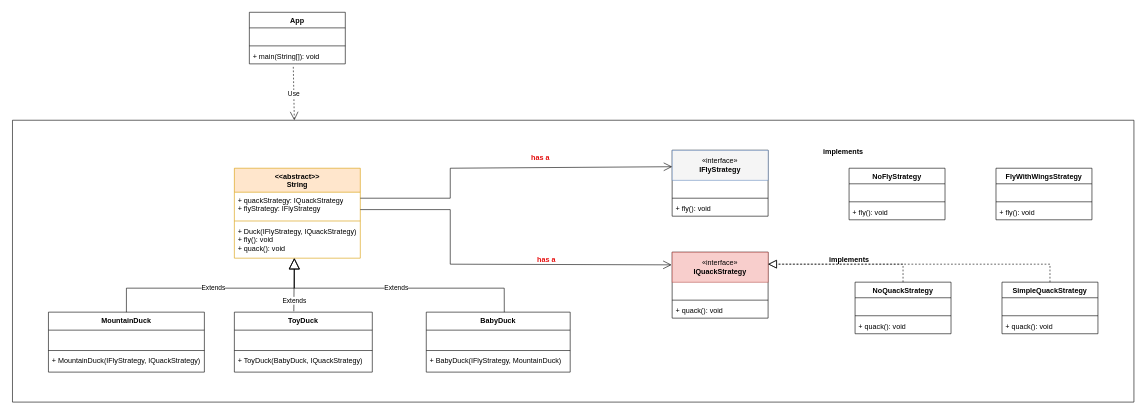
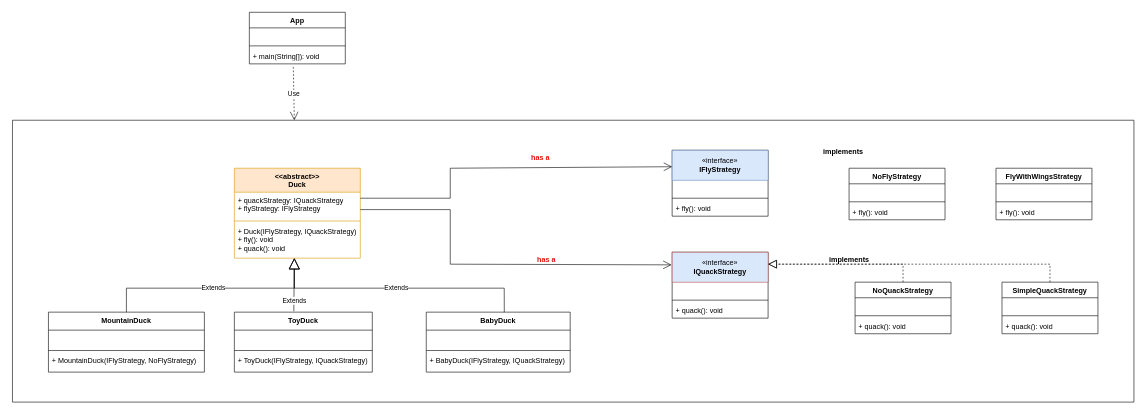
(720, 165) -> (720, 165)
(297, 181) -> (297, 181)
(720, 267) -> (720, 267)
(127, 366) -> (127, 366)
(304, 366) -> (304, 366)
(499, 366) -> (499, 366)
